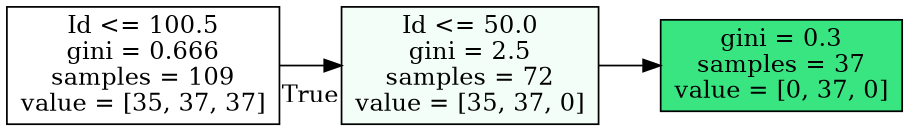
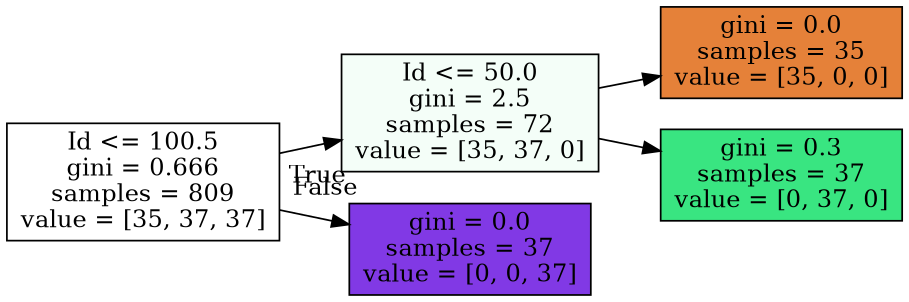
none -> (781, 53)
(143, 66) -> (143, 182)
none -> (470, 249)
